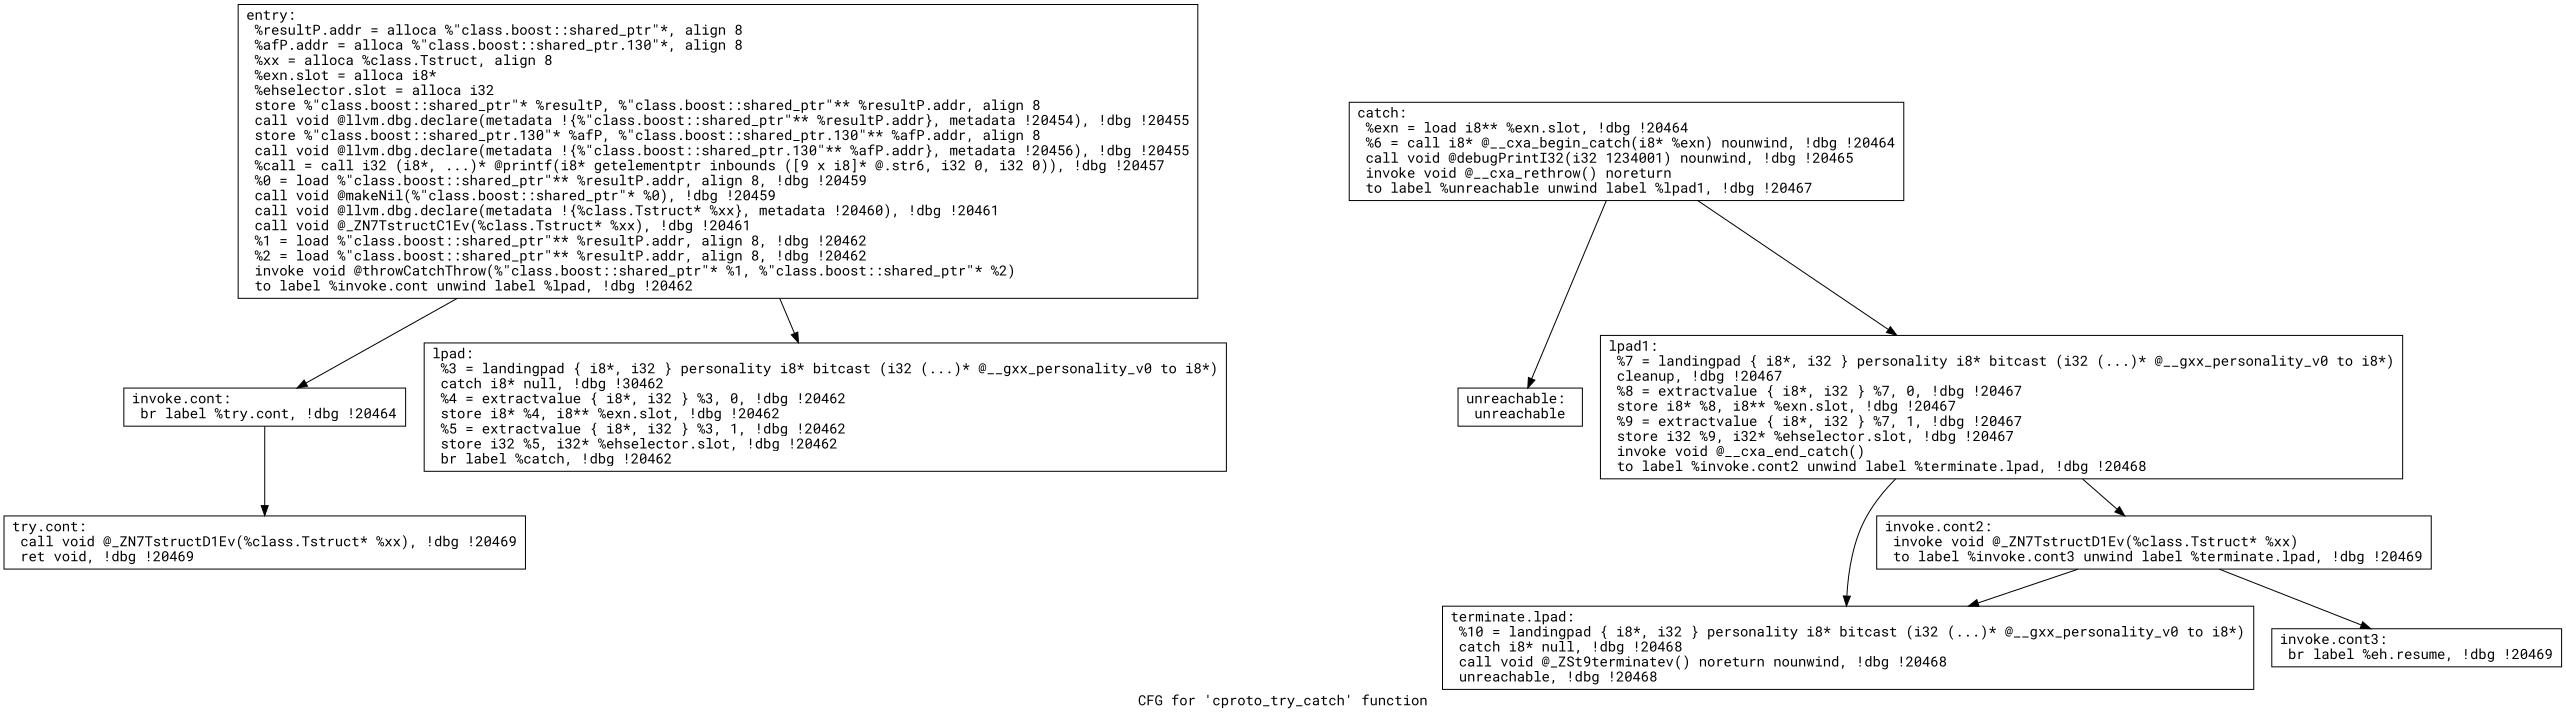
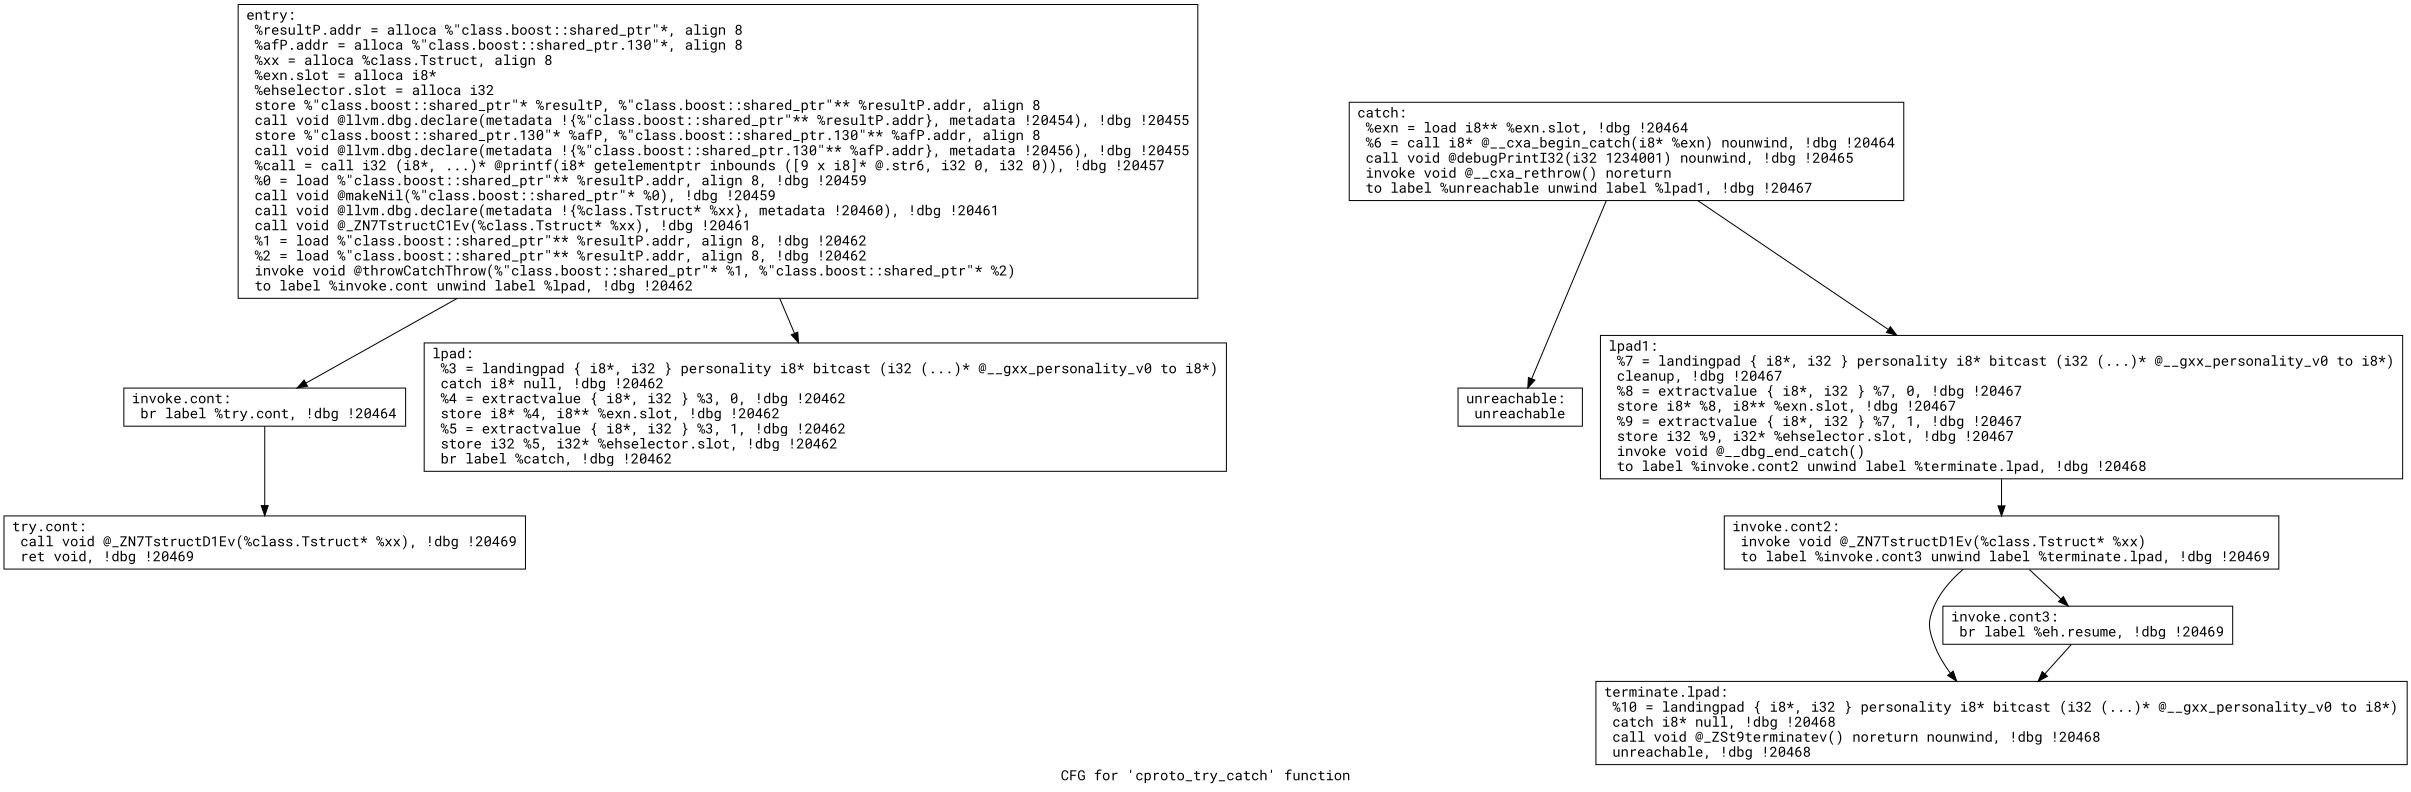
(549, 384) -> (549, 384)
(1737, 452) -> (1737, 452)
(1859, 532) -> (2058, 659)
